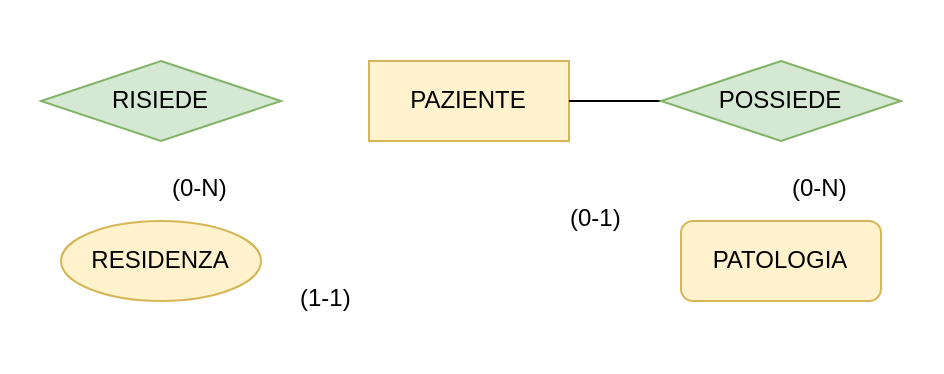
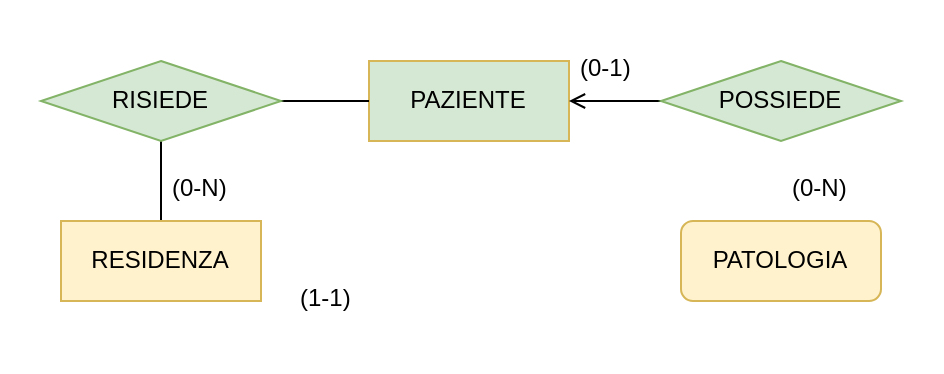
none -> (325, 101)
(469, 101) -> (469, 101)
(575, 101) -> (576, 101)
none -> (161, 181)
(599, 221) -> (609, 71)
(161, 261) -> (161, 261)
